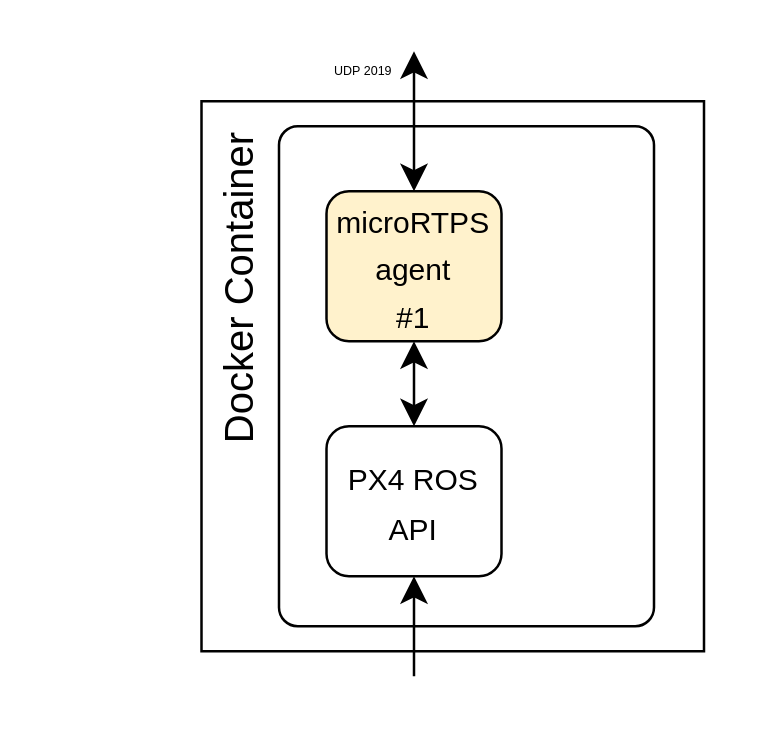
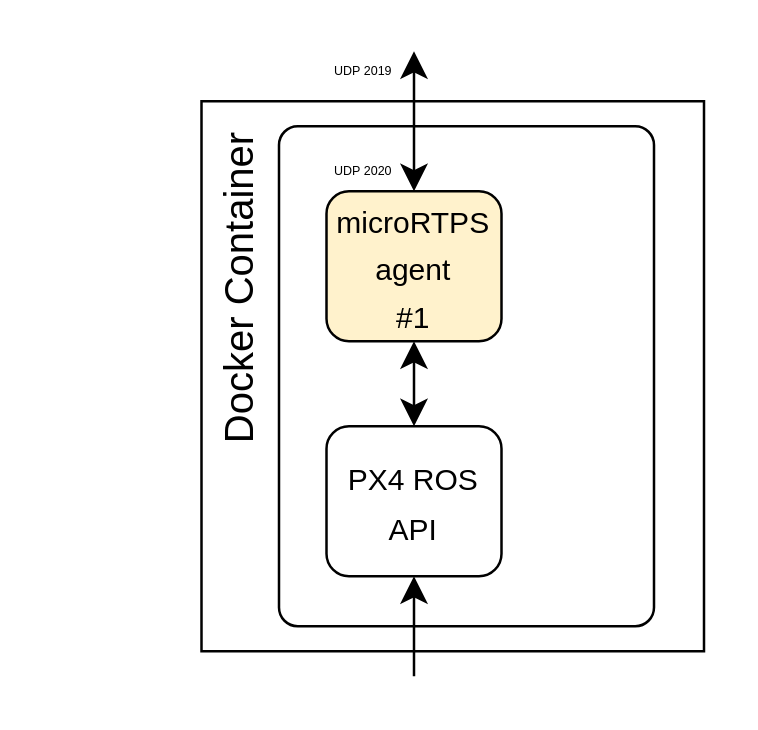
none -> (364, 170)
